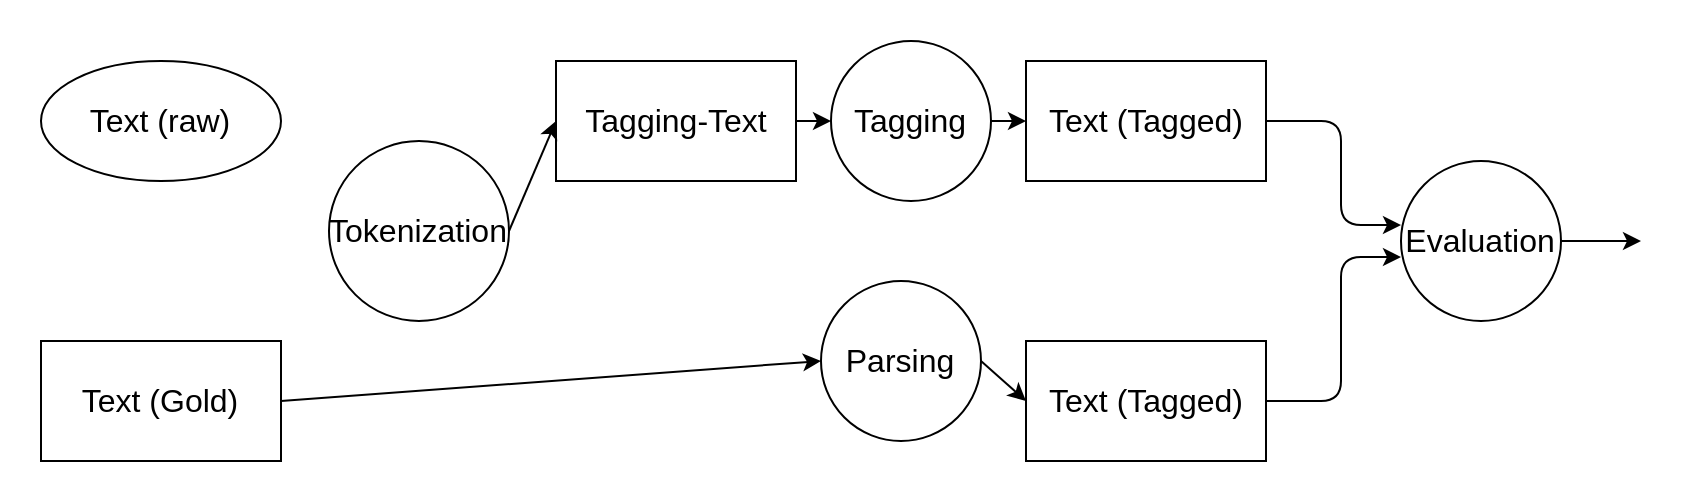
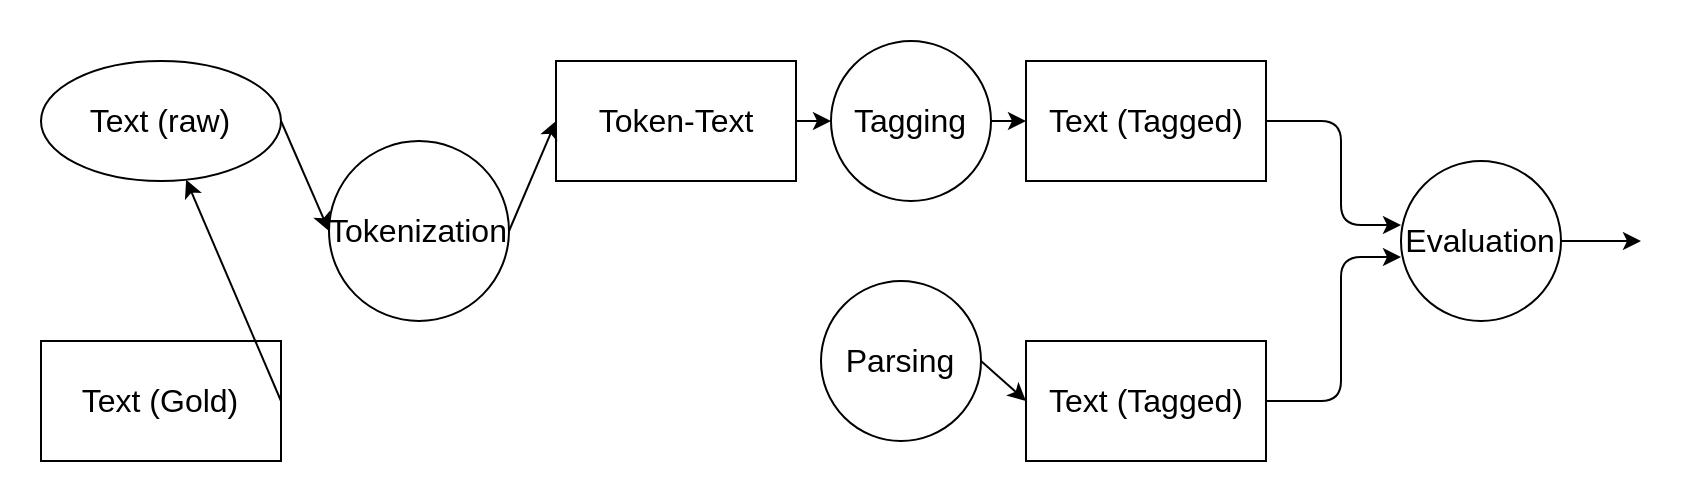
(677, 121) -> (677, 121)
none -> (302, 170)
(545, 381) -> (236, 296)
